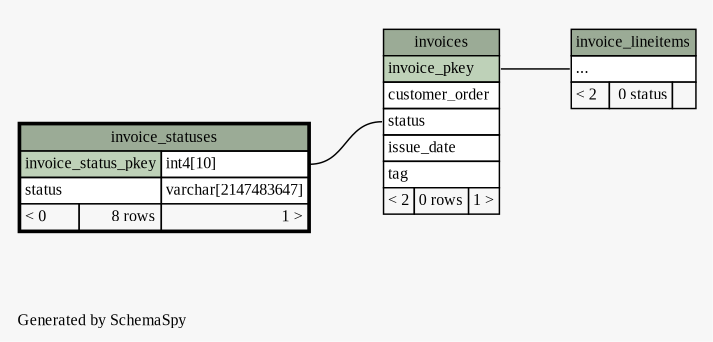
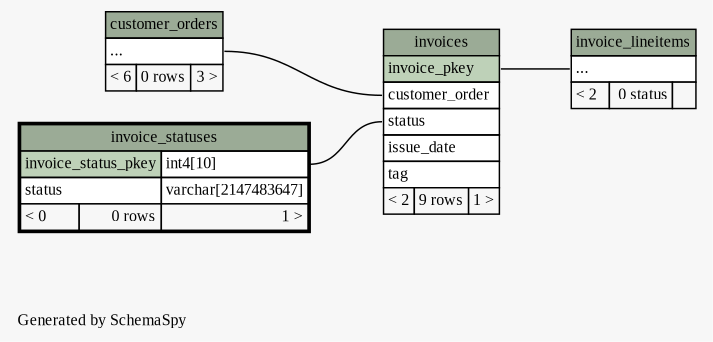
none -> (164, 51)
(441, 200) -> (441, 200)
(134, 216) -> (134, 216)
